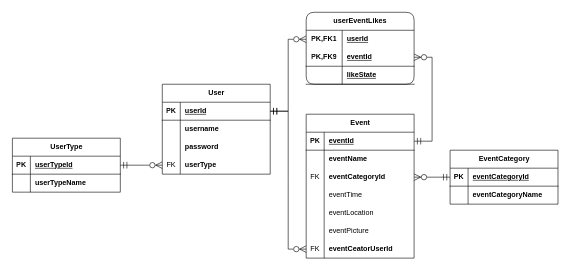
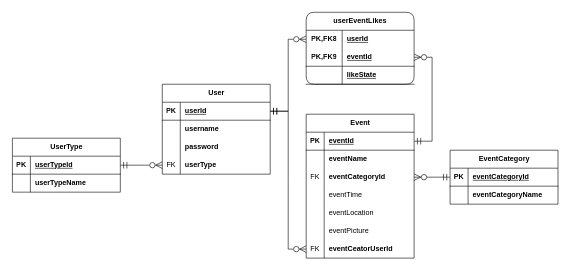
(324, 39) -> (324, 39)
